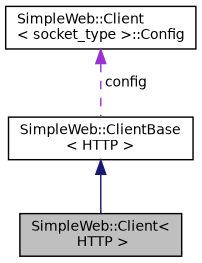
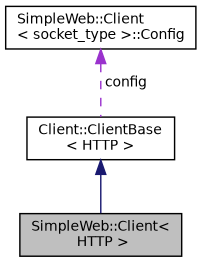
(101, 138) -> (101, 138)
